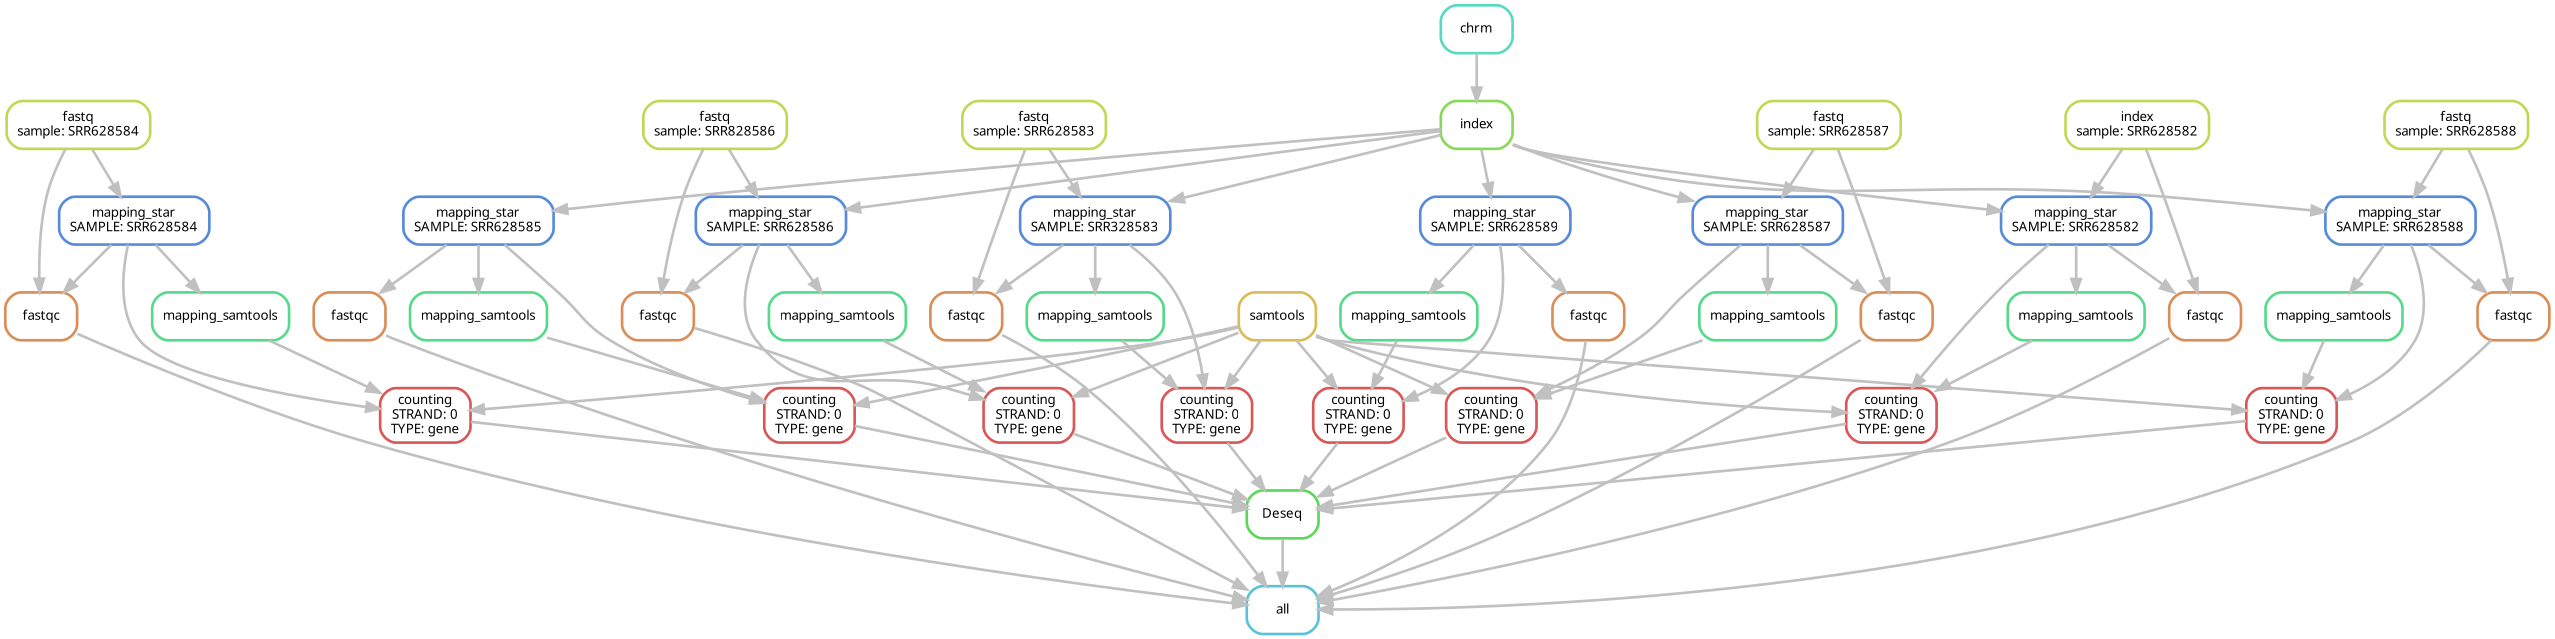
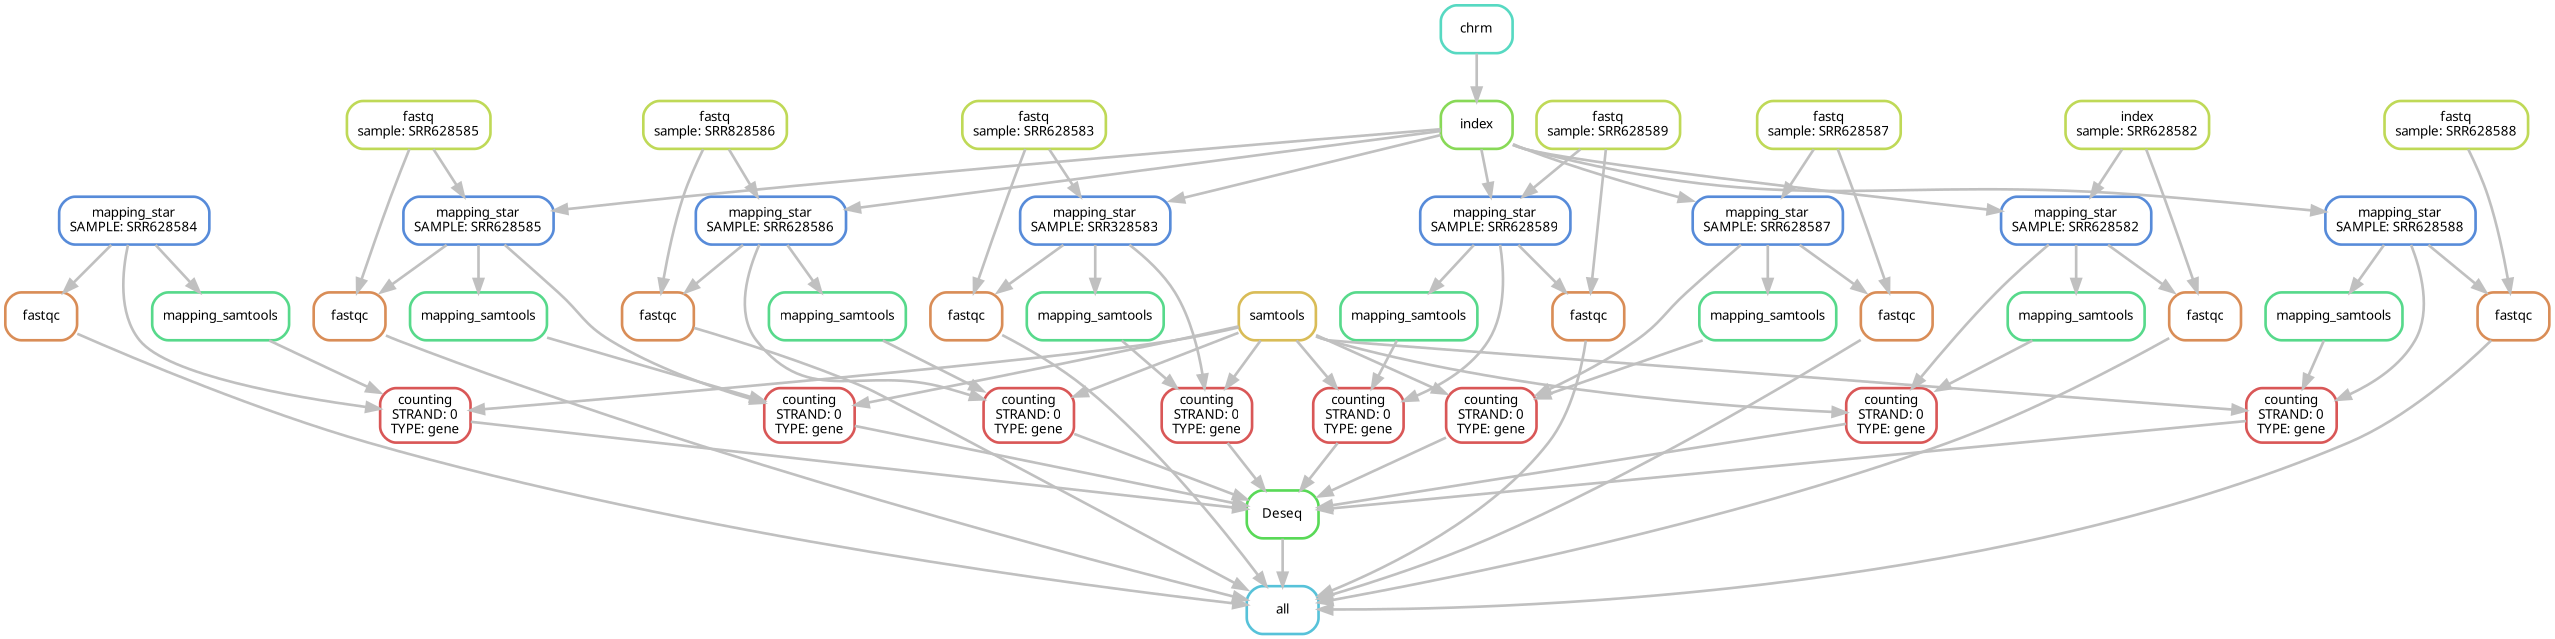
(78, 125) -> none
none -> (419, 125)
none -> (1608, 125)
(2432, 167) -> none
